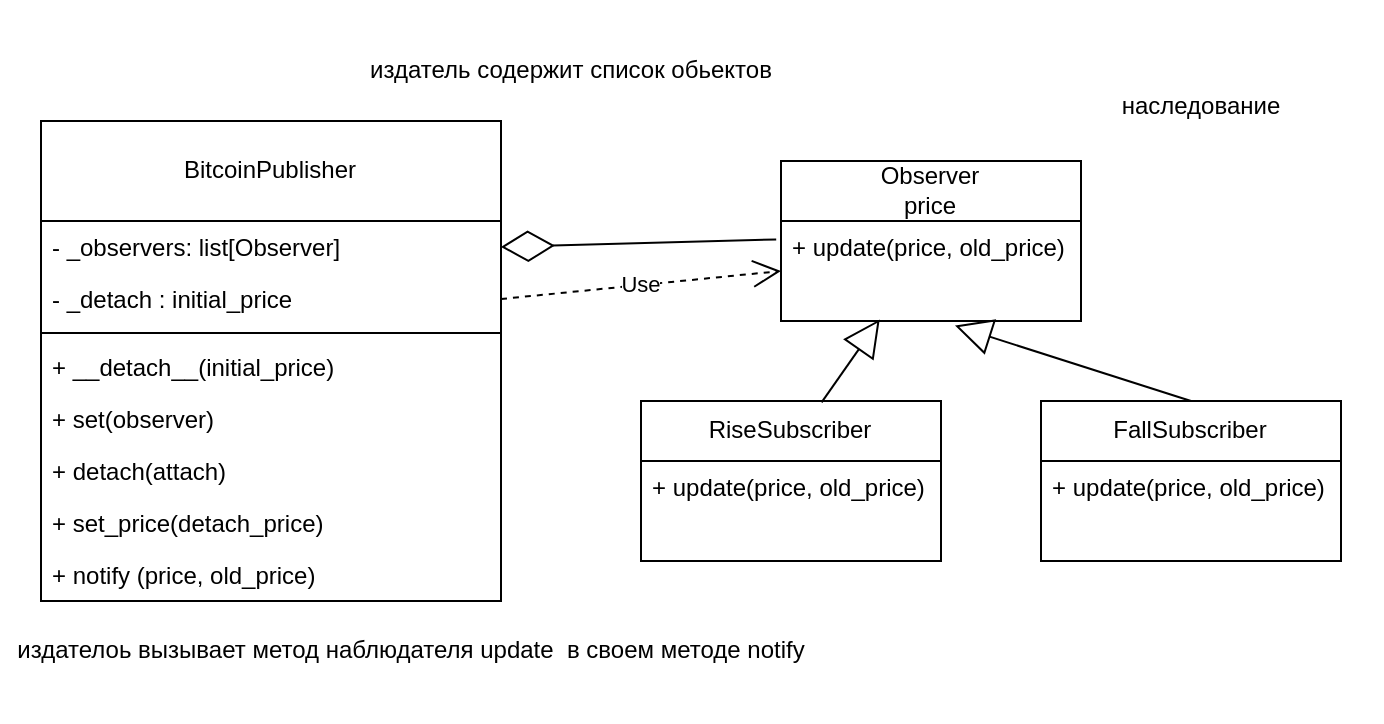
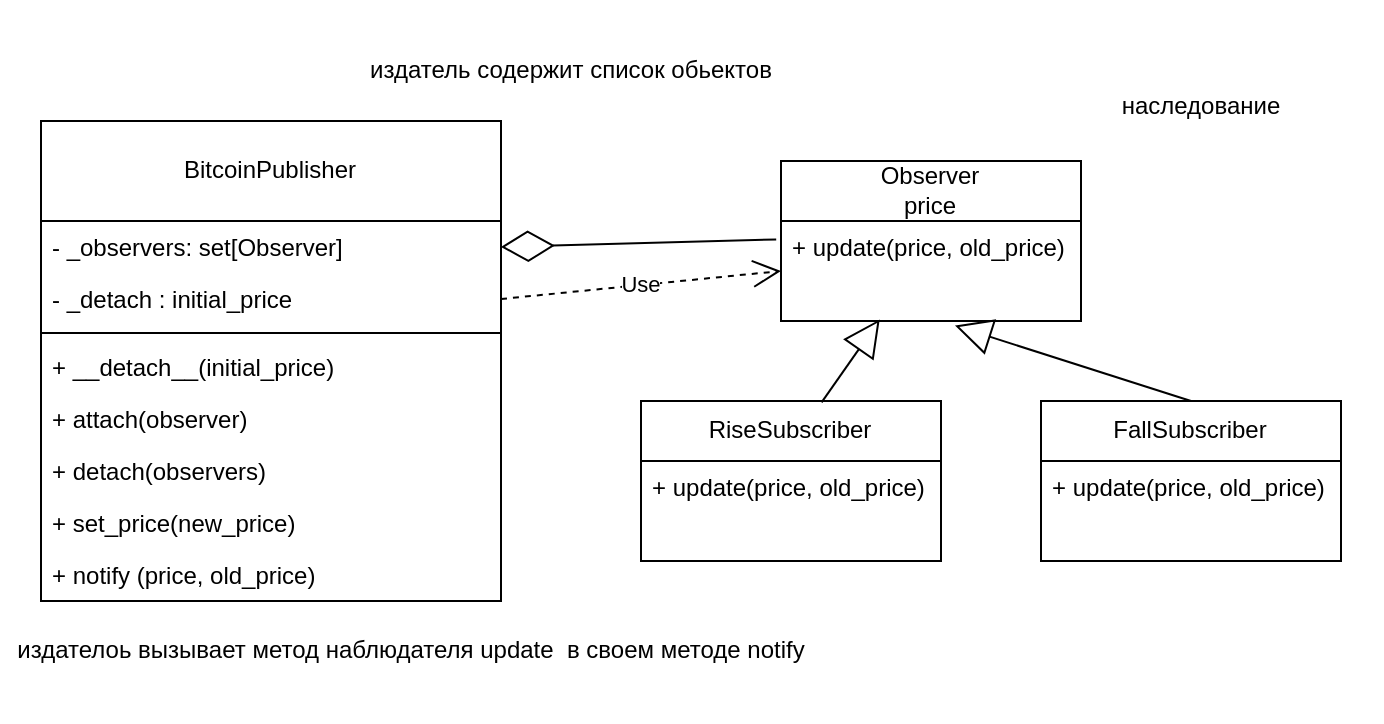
(226, 249) -> (225, 249)
(151, 421) -> (171, 421)
(157, 473) -> (178, 473)
(212, 525) -> (191, 525)
